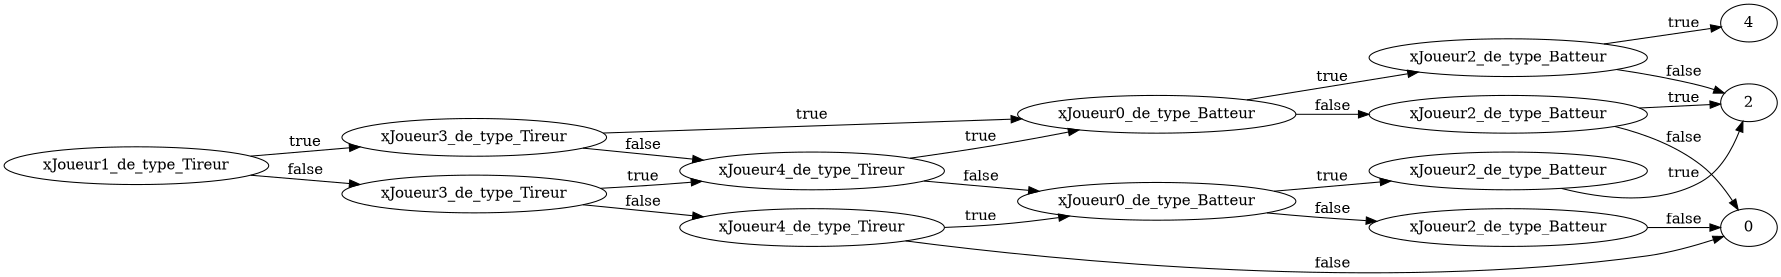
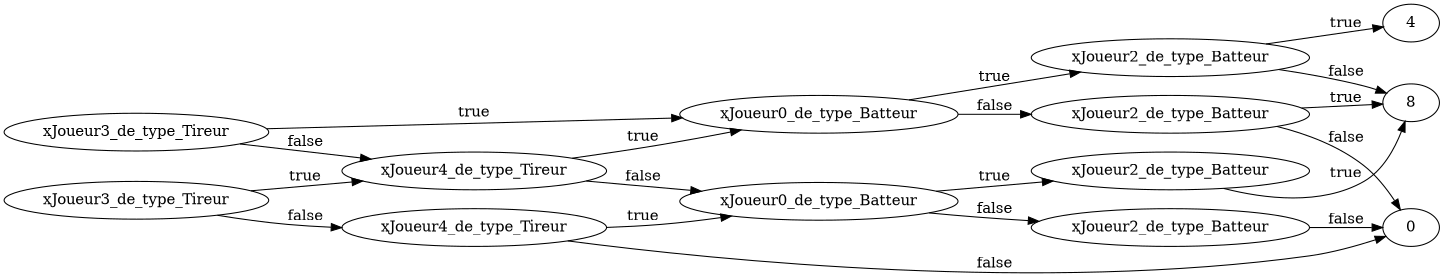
(1749, 103) -> (1411, 103)
(136, 166) -> none
